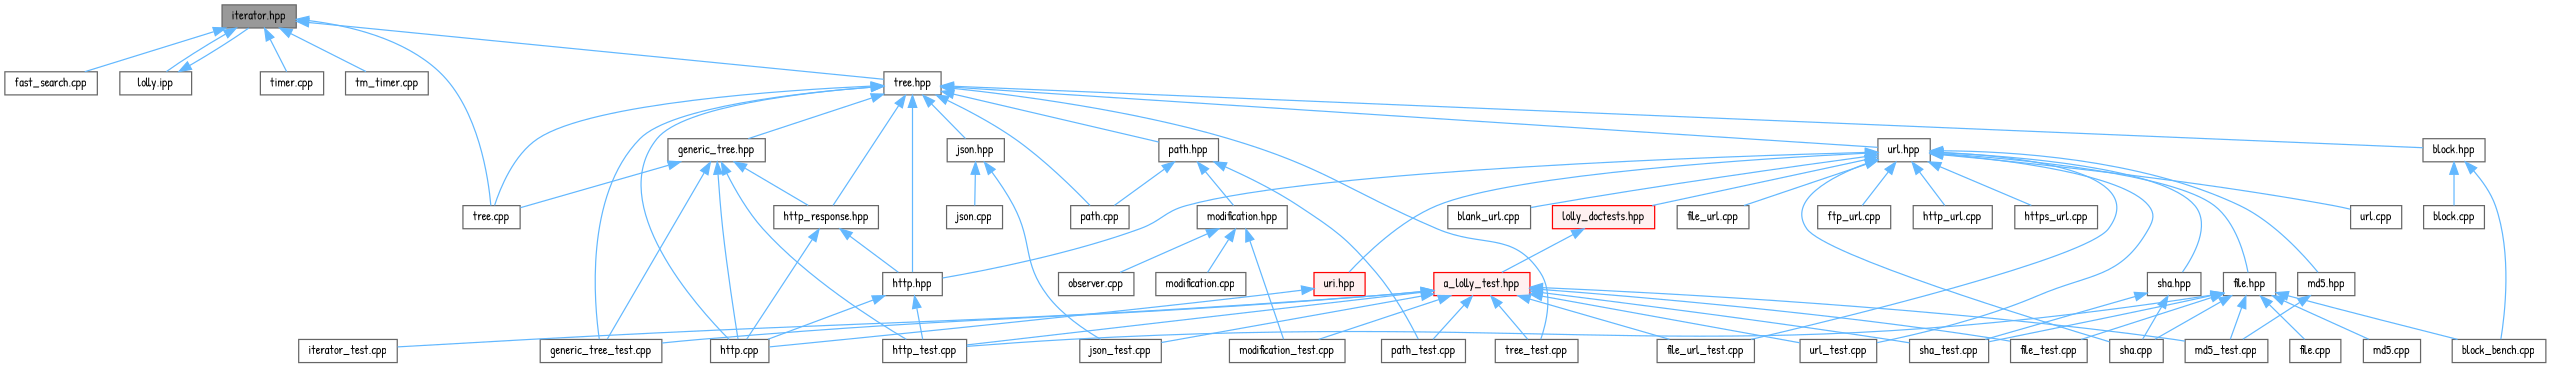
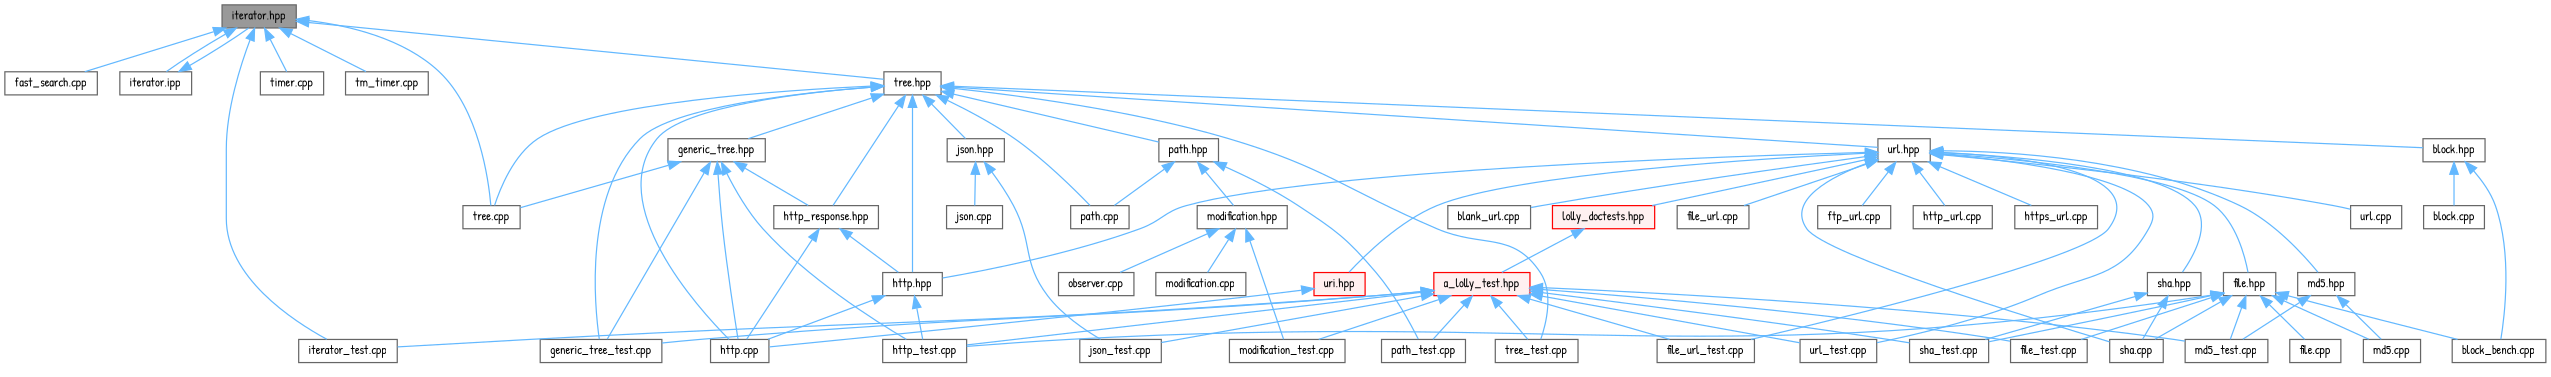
(156, 83) -> (156, 83)
none -> (226, 210)
none -> (2365, 324)
